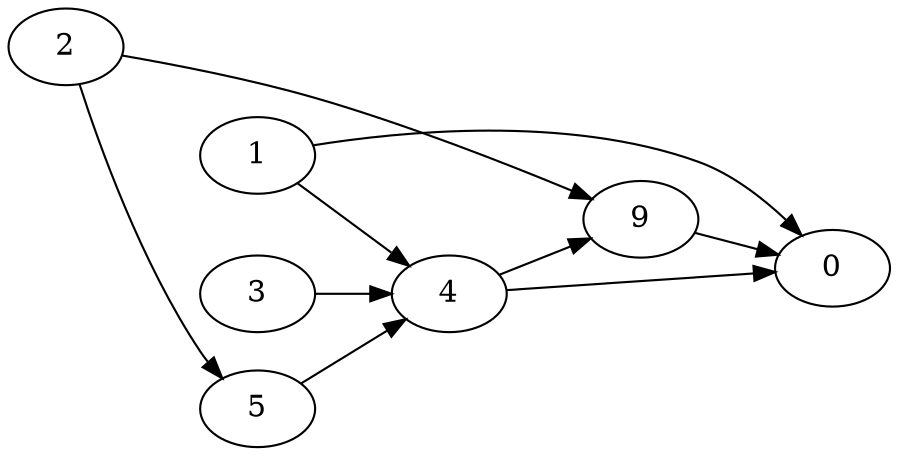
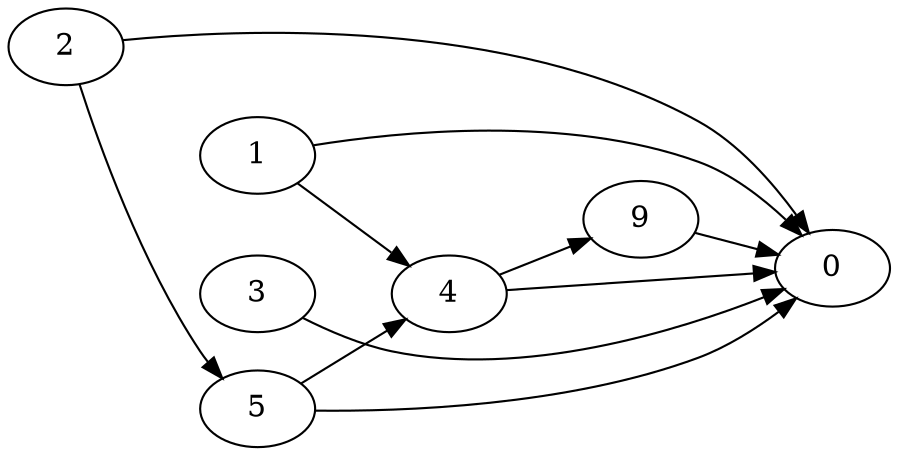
(352, 109) -> (484, 51)
(343, 294) -> (534, 356)
none -> (555, 394)
